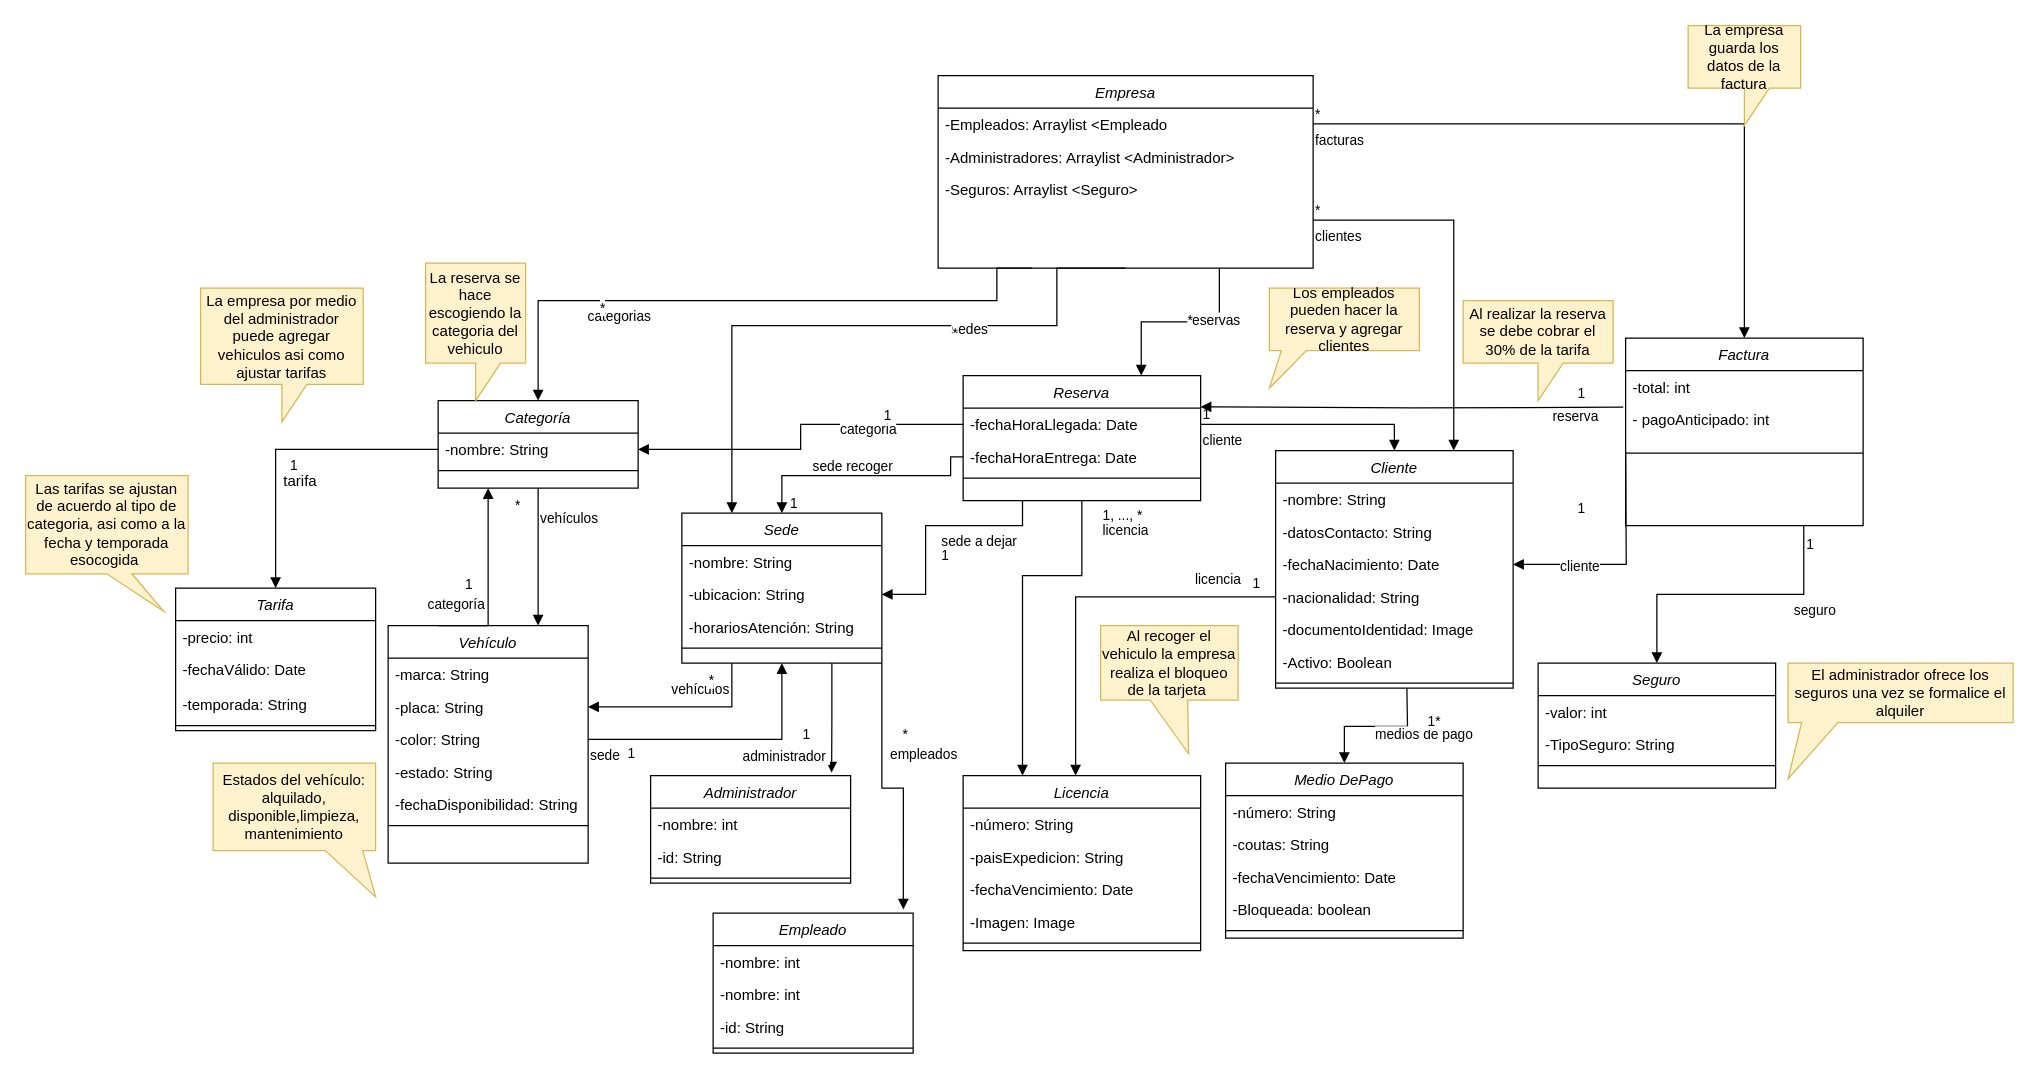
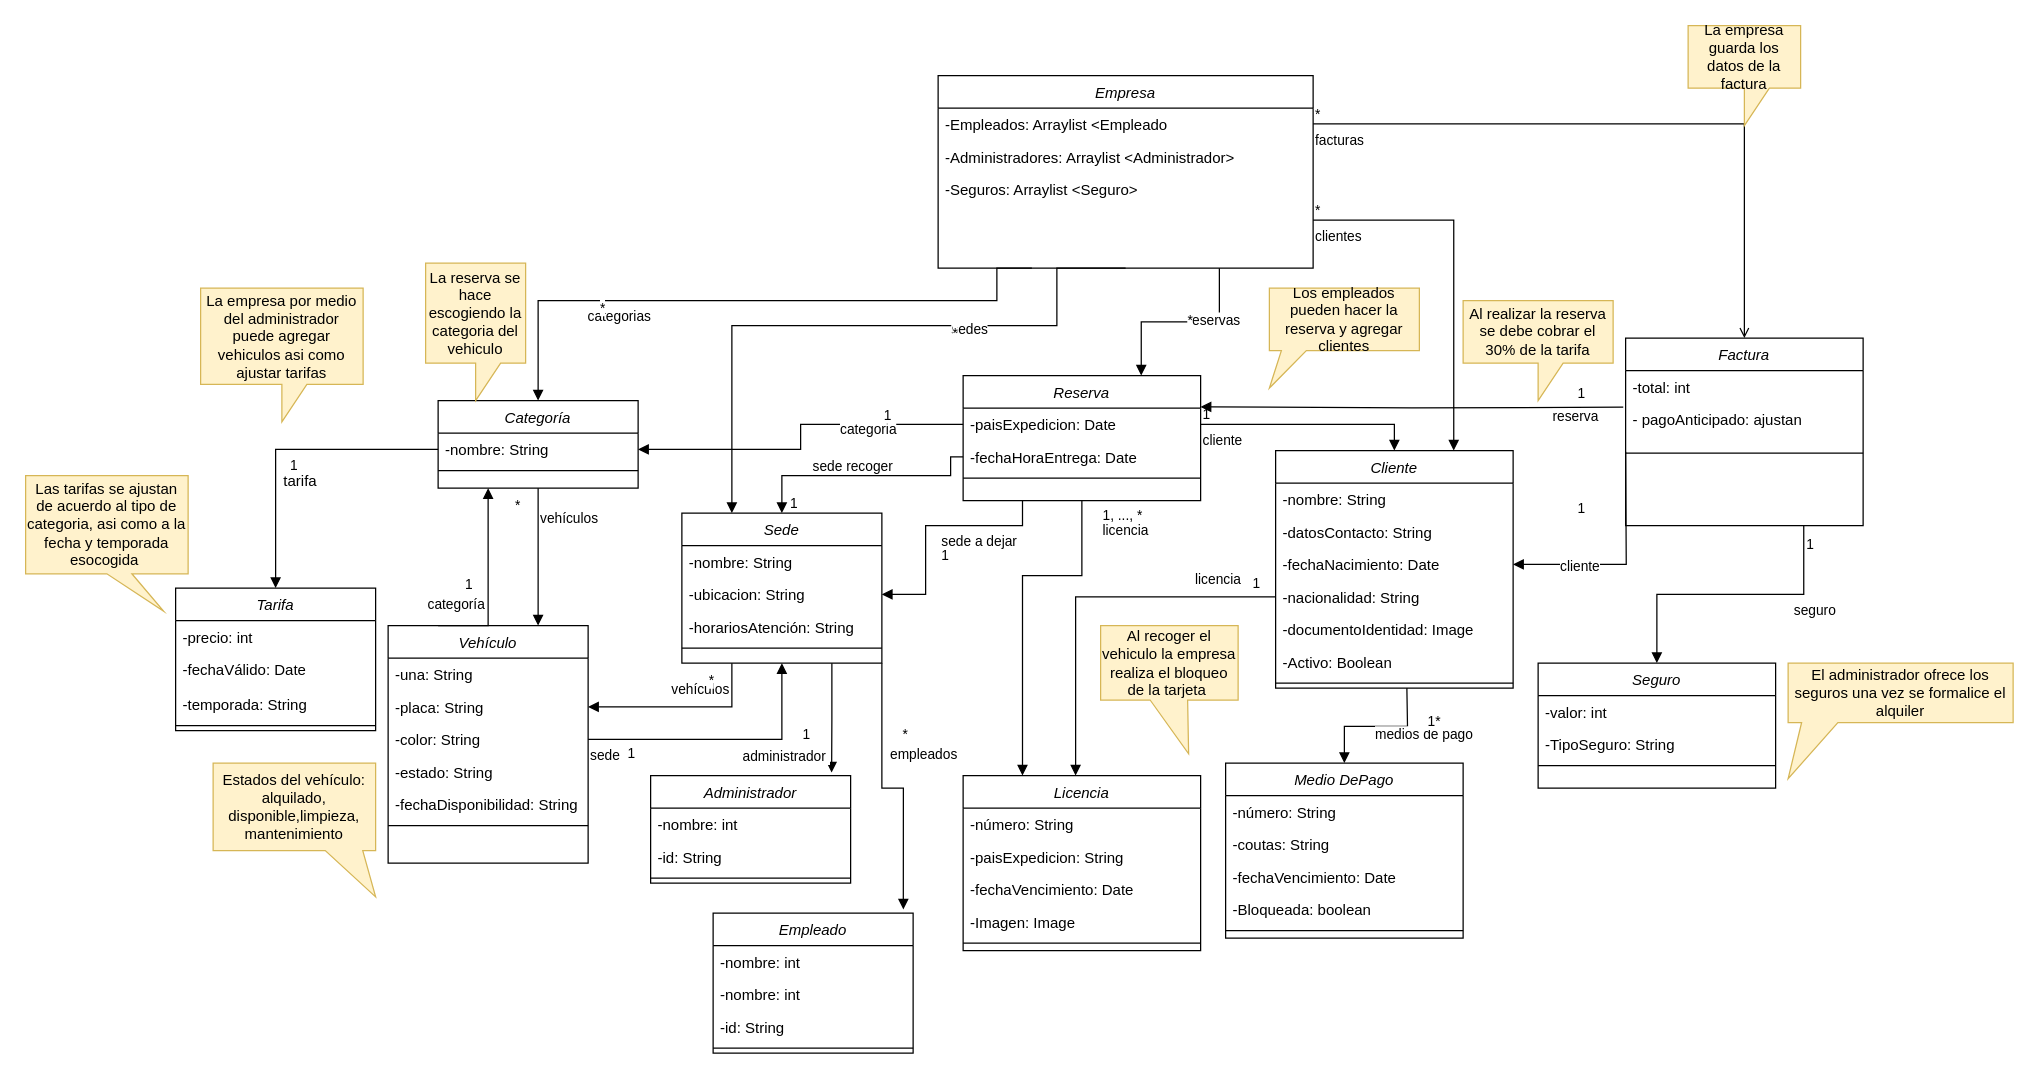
(1744, 326) -> (1744, 329)
(1709, 420) -> (1728, 420)
(1061, 425) -> (1048, 425)
(448, 675) -> (440, 675)
